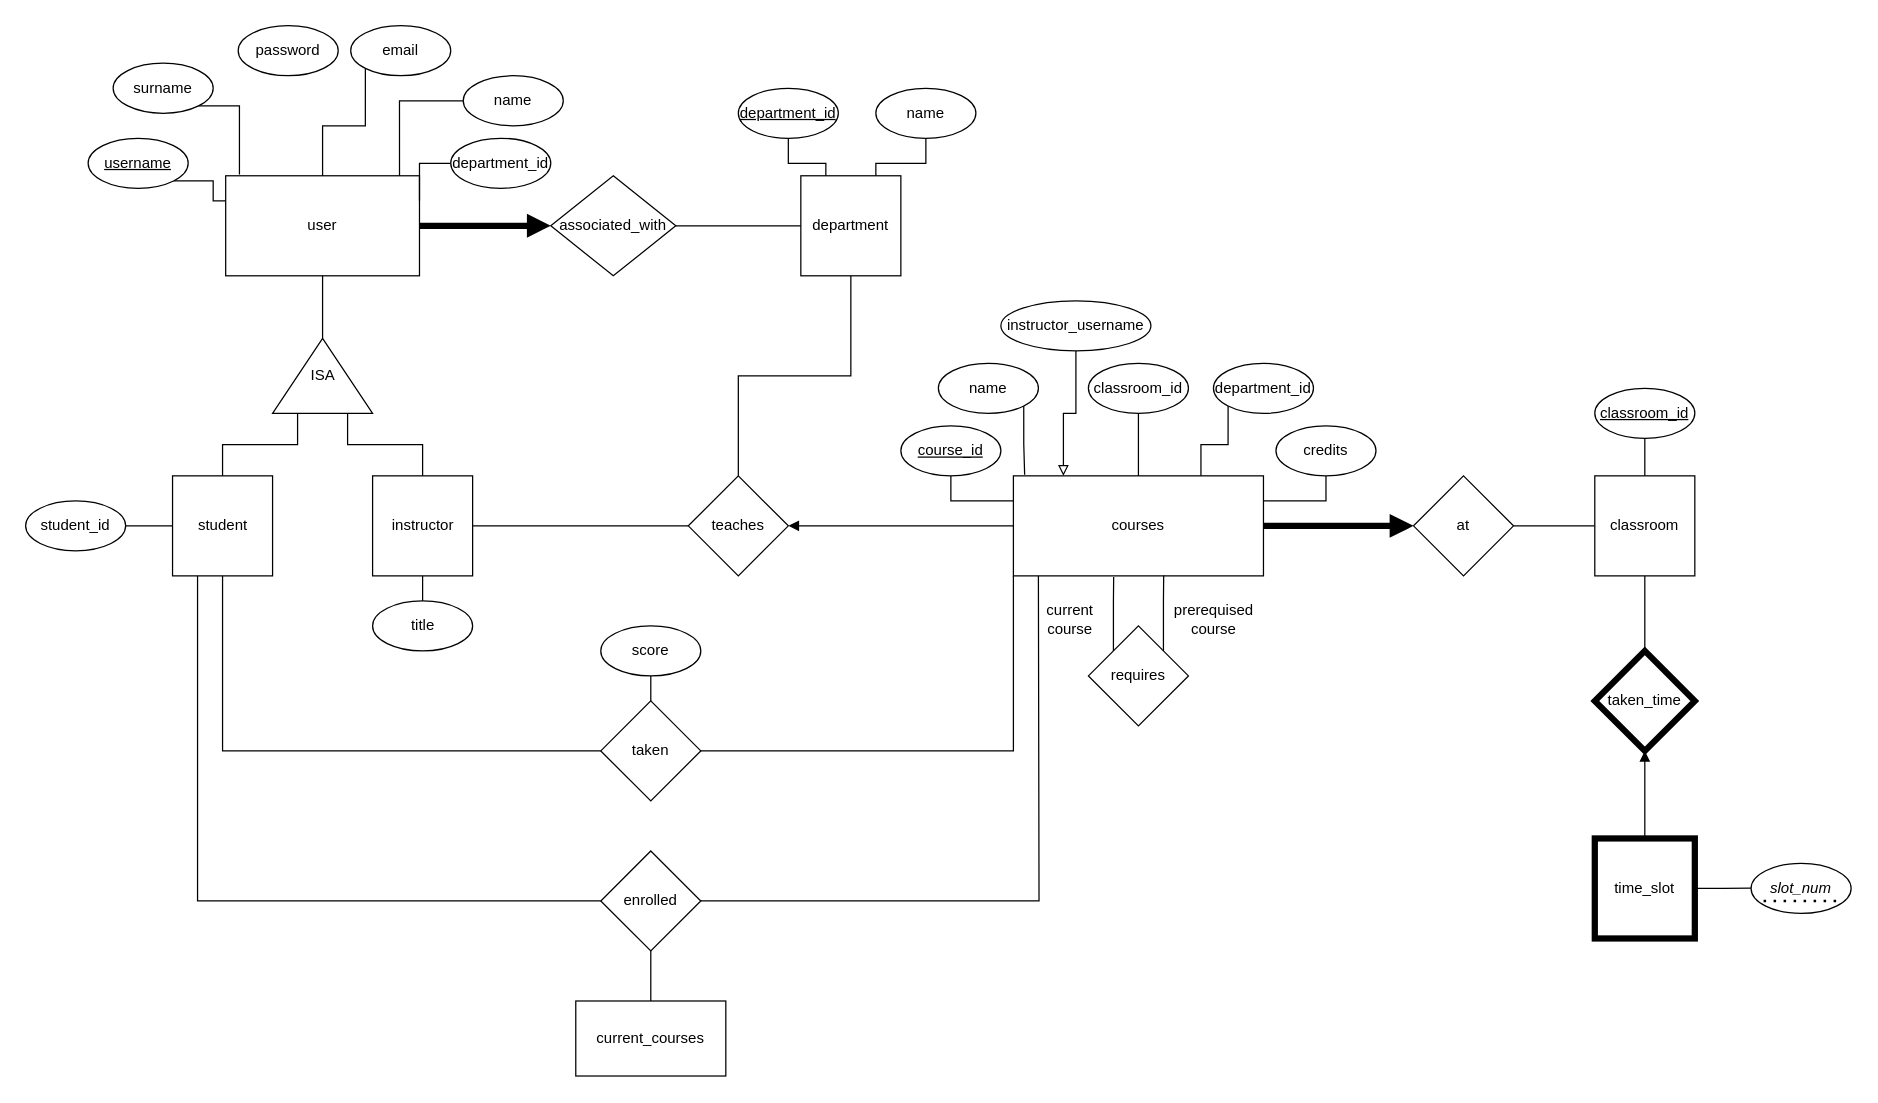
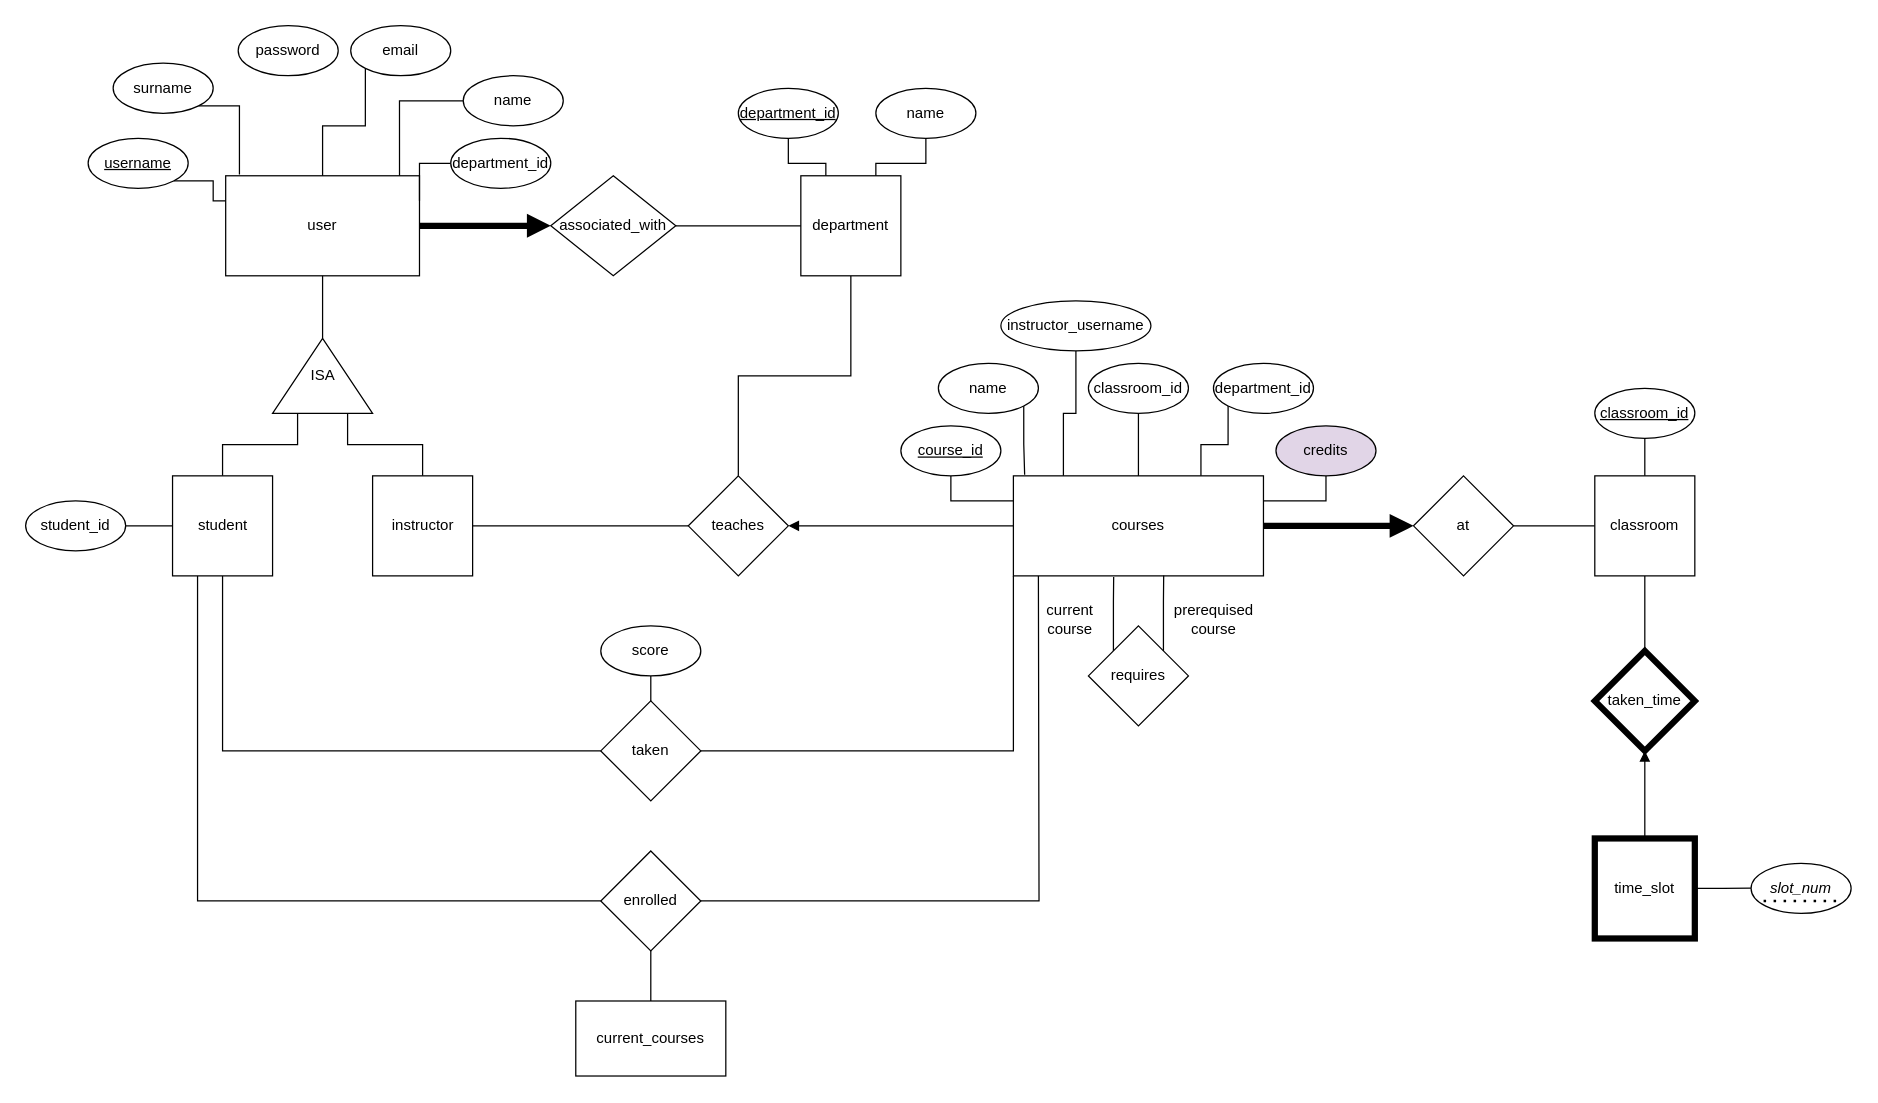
(1326, 451) -> (1326, 451)
(1063, 464) -> (1063, 469)
(423, 589) -> none
(423, 626) -> none
